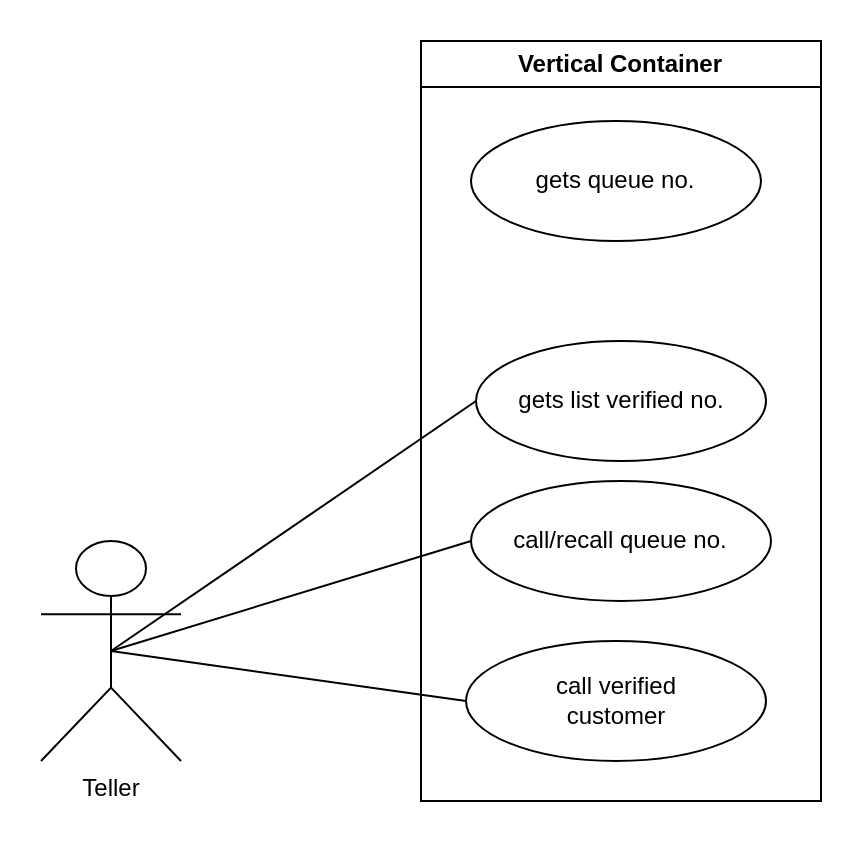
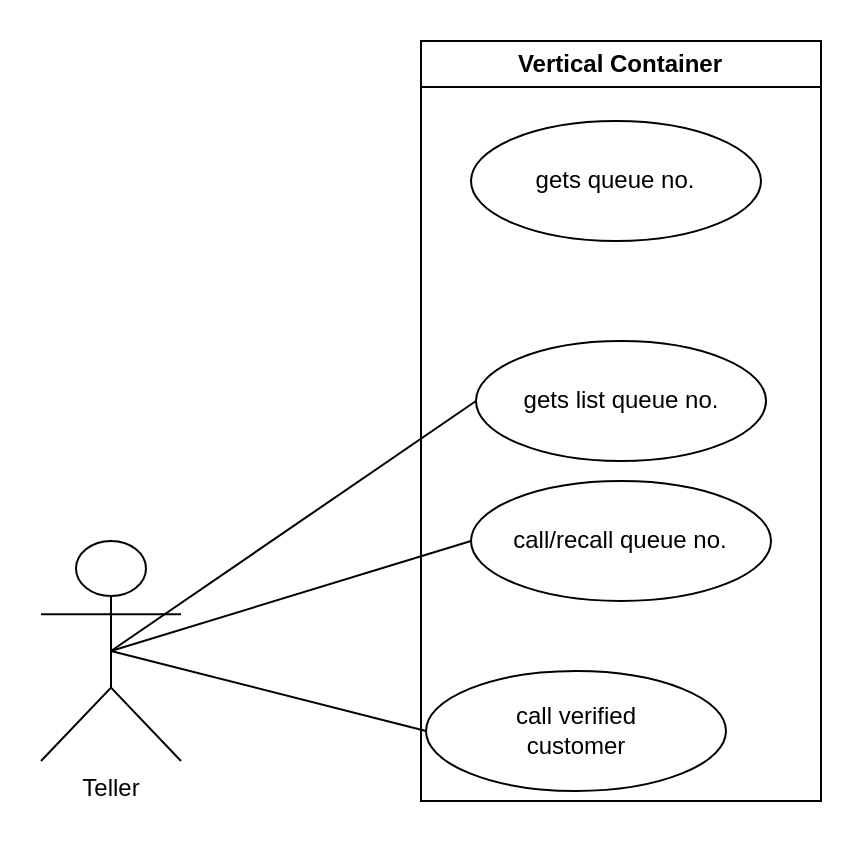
(622, 401) -> (622, 401)
(616, 701) -> (576, 731)
